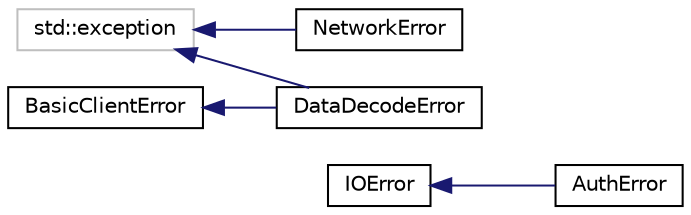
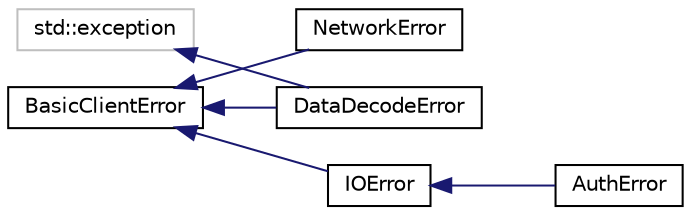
(256, 30) -> (267, 62)
none -> (262, 152)
